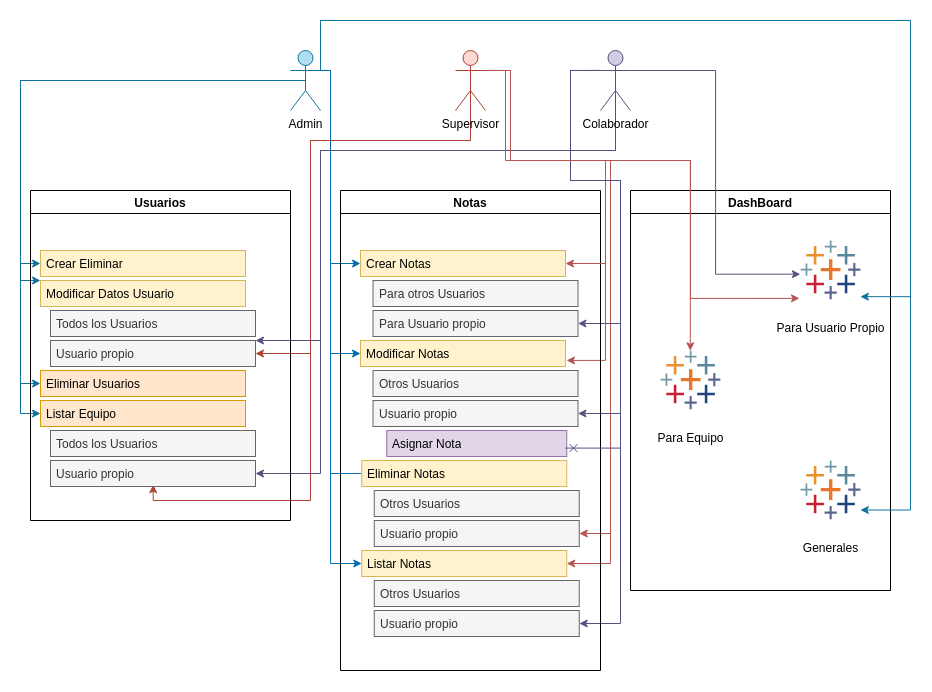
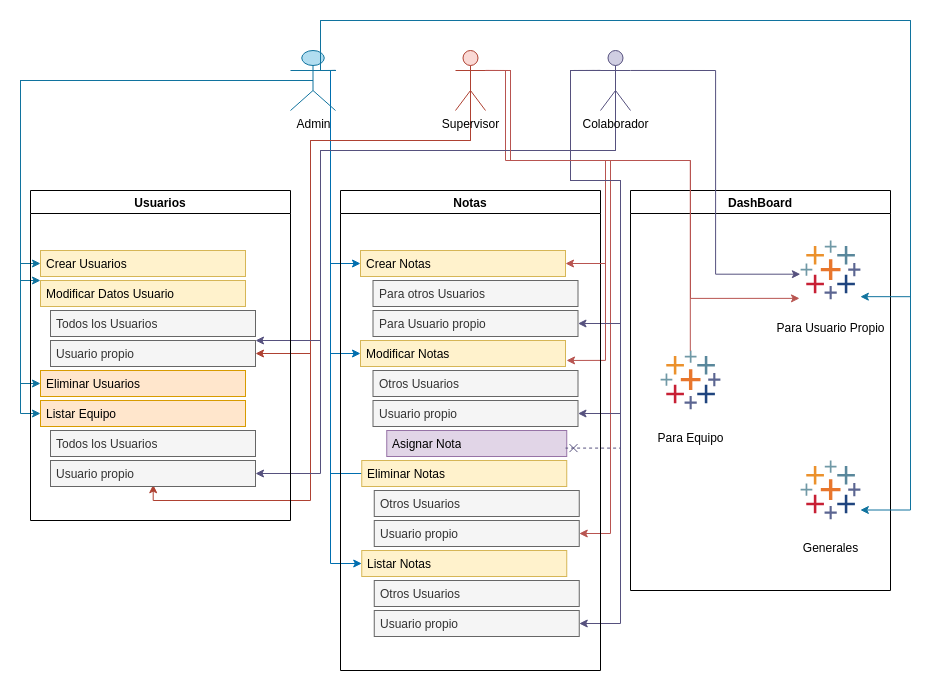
(306, 81) -> (313, 81)
(87, 265) -> (90, 265)
(690, 342) -> (690, 346)
(592, 448) -> (592, 448)
(606, 564) -> none
